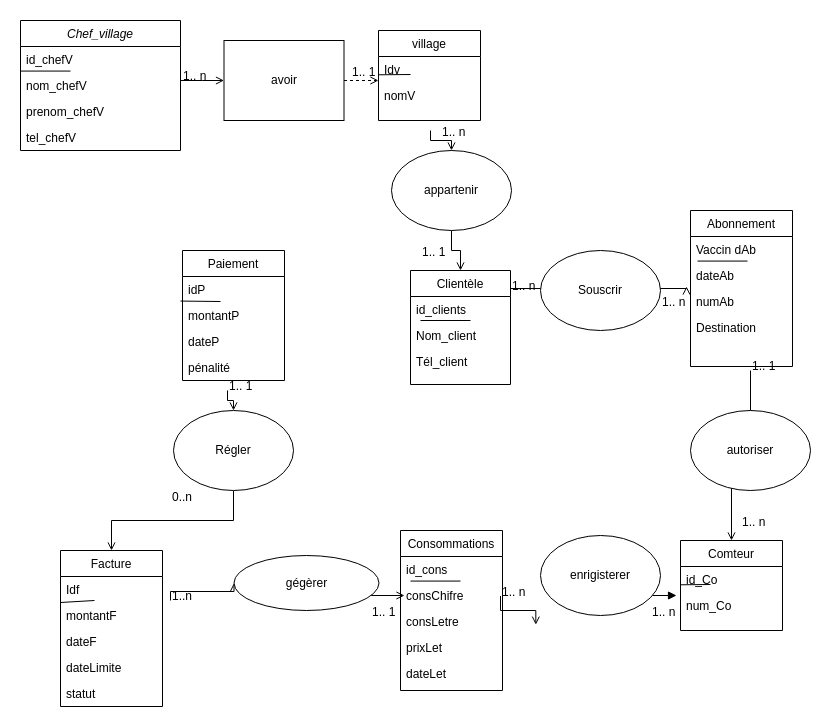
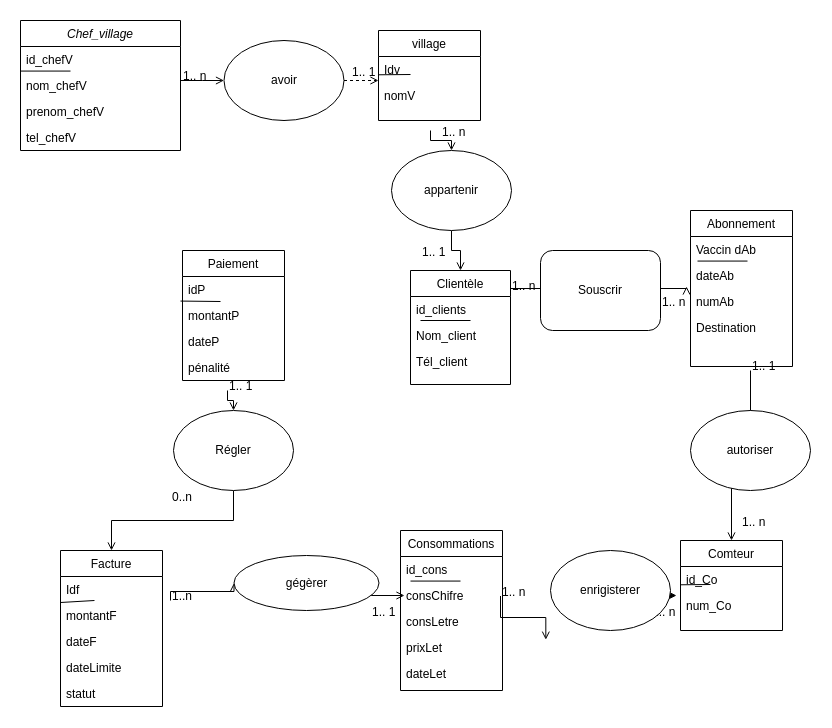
(284, 81) -> (284, 81)
(601, 291) -> (601, 291)
(601, 576) -> (611, 591)
